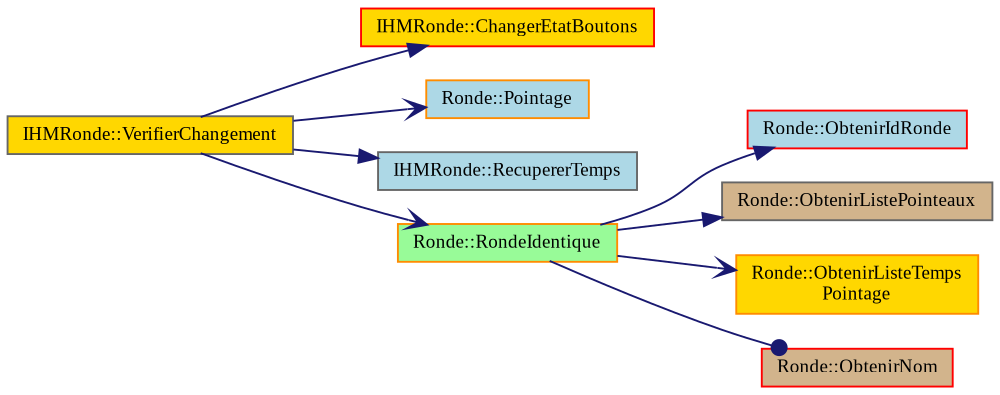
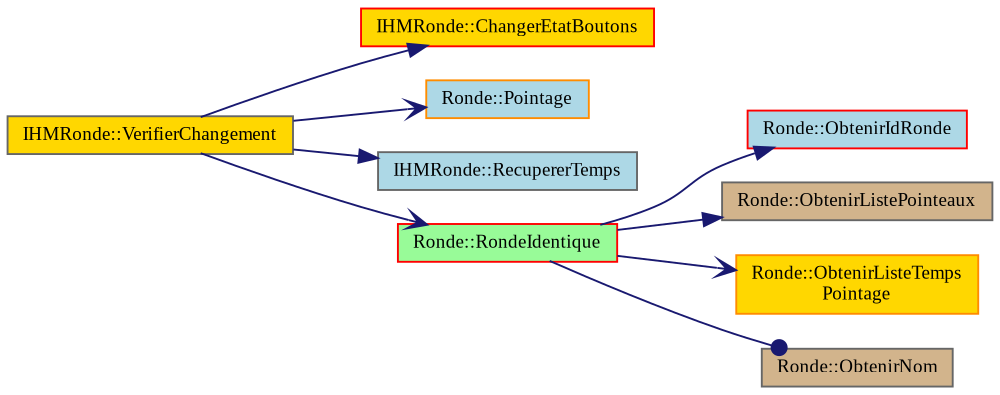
(508, 243) -> (508, 243)
(857, 368) -> (857, 368)
